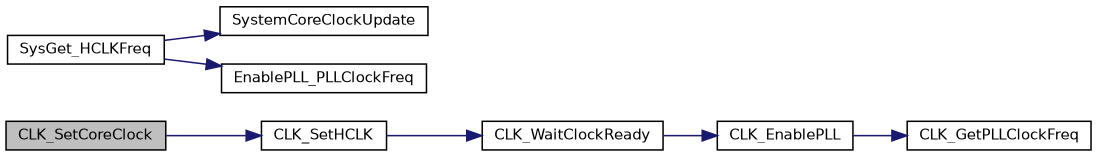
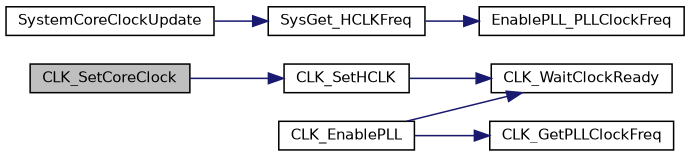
(184, 38) -> (233, 21)
(683, 136) -> (457, 109)
